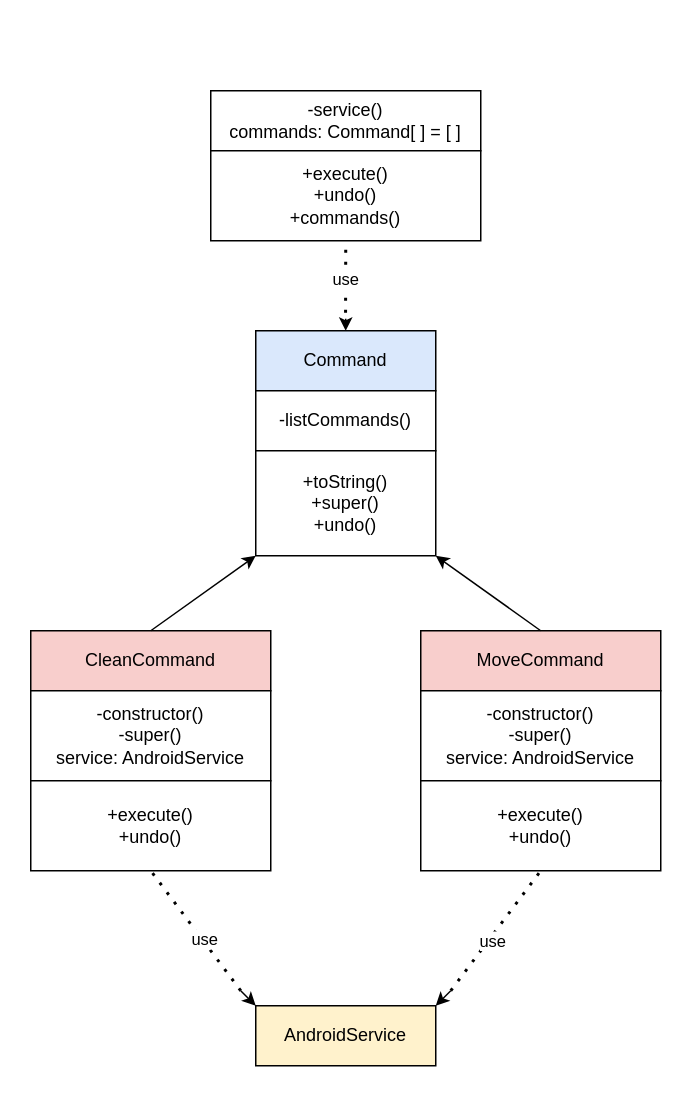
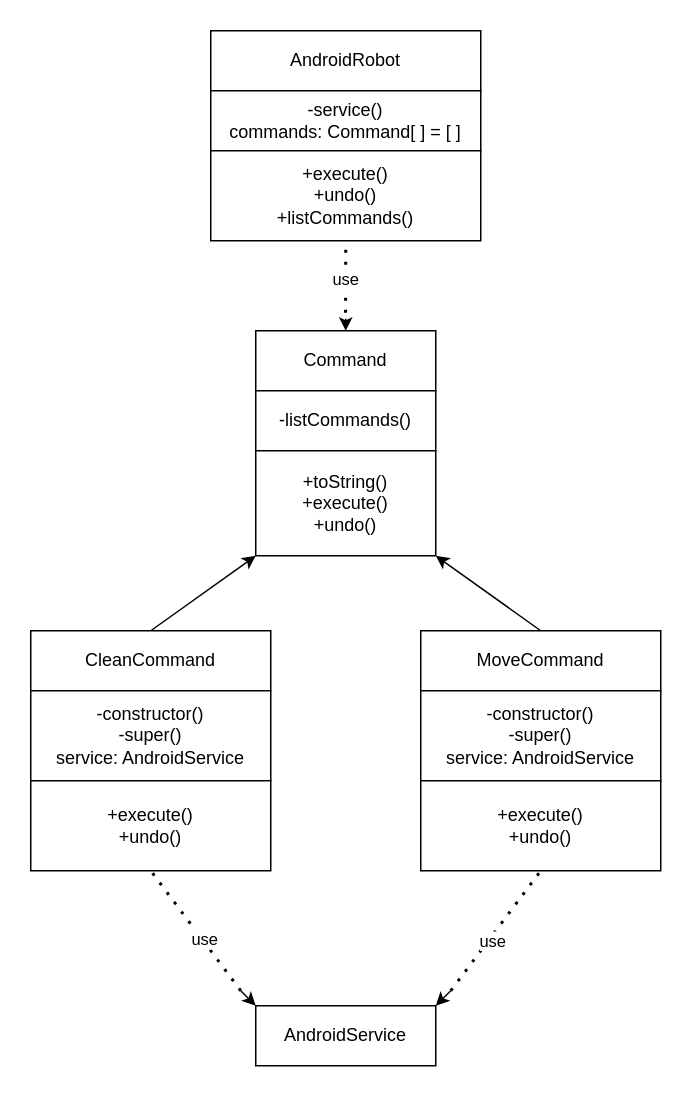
none -> (346, 61)
(346, 196) -> (346, 196)
(346, 361) -> (346, 361)
(346, 503) -> (346, 503)
(151, 661) -> (151, 661)
(541, 661) -> (541, 661)
(346, 1036) -> (346, 1036)
